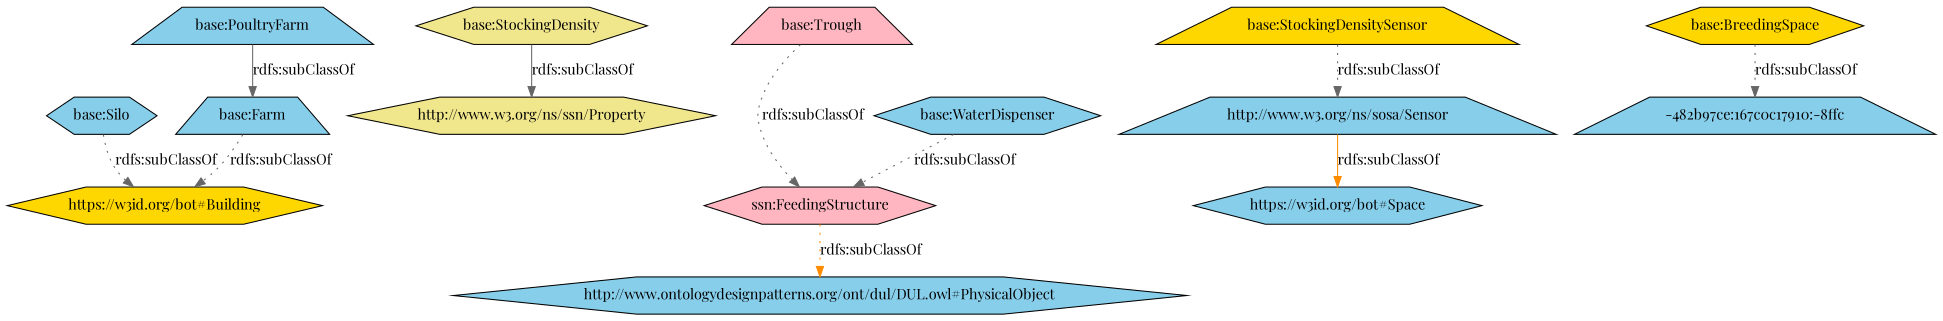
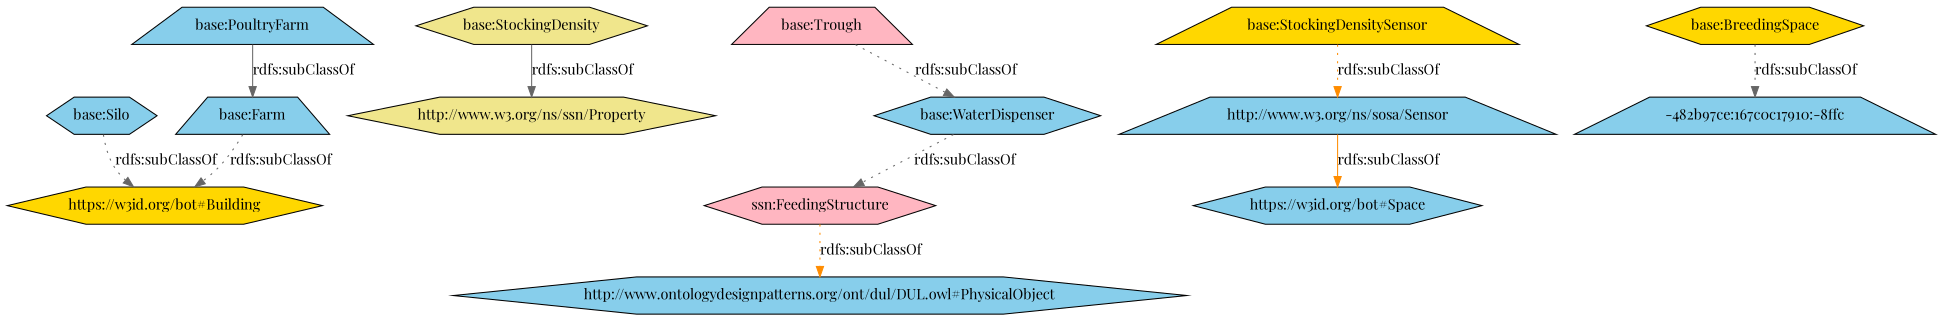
(1338, 66) -> (1338, 66)
(758, 110) -> (900, 68)
